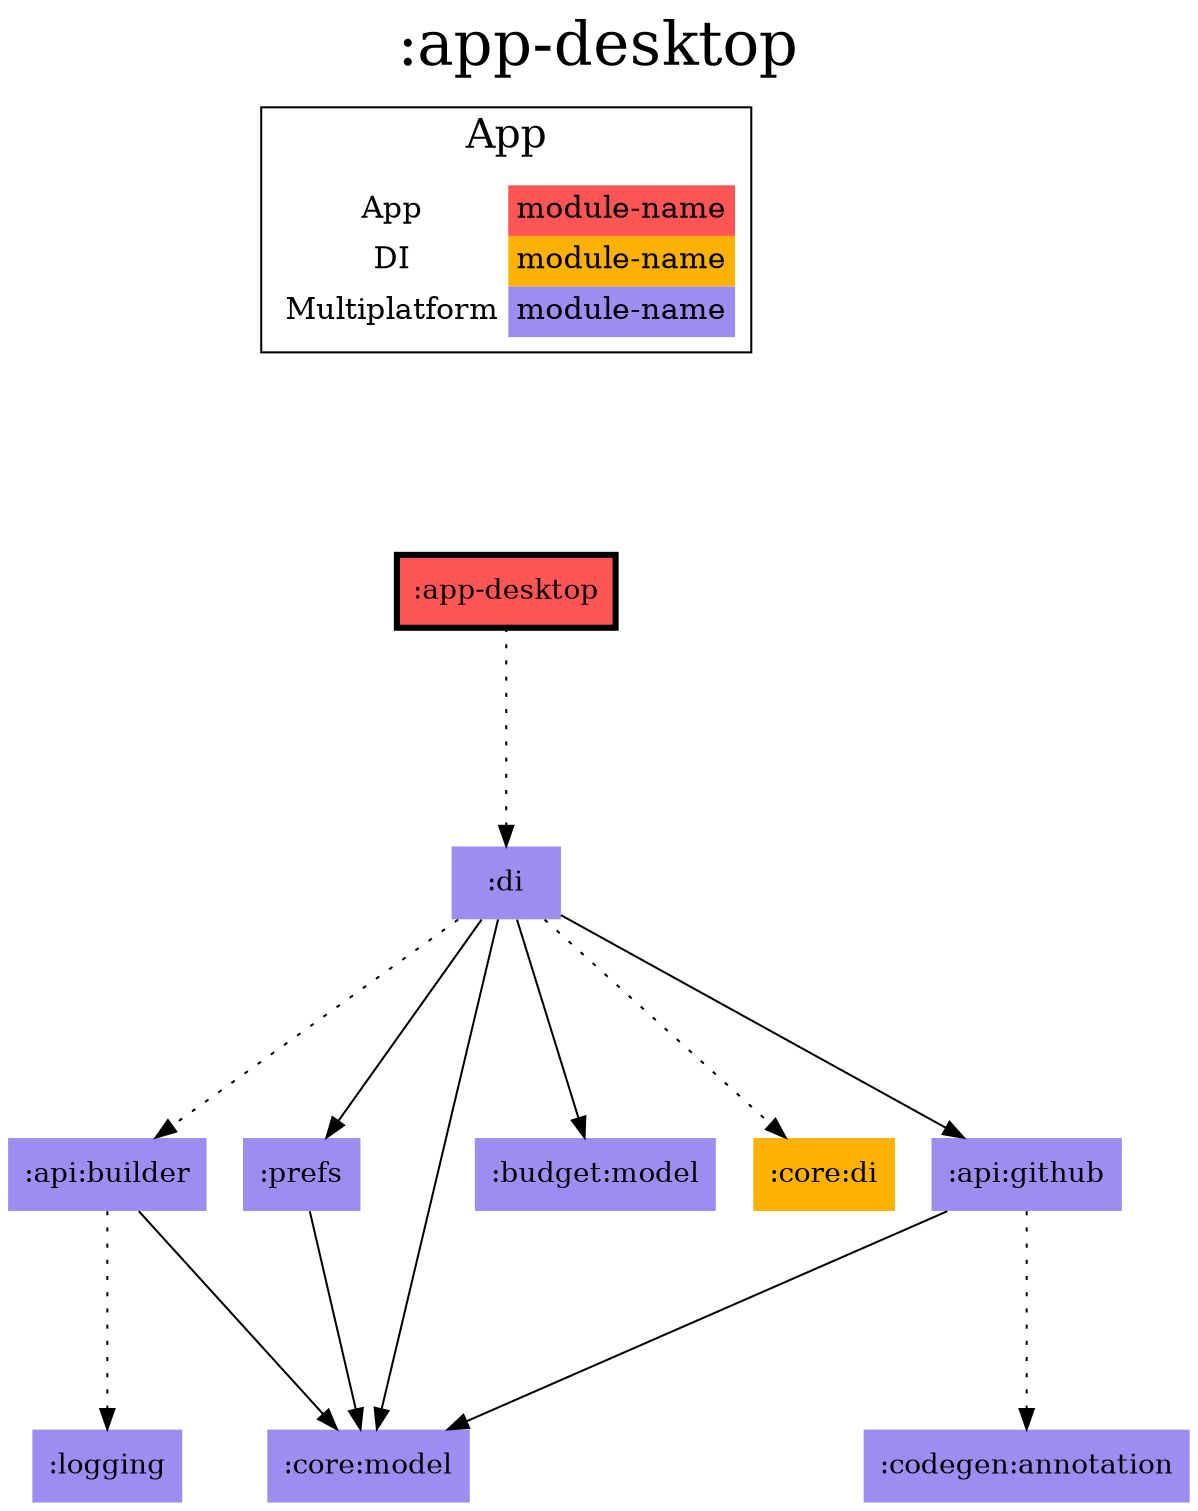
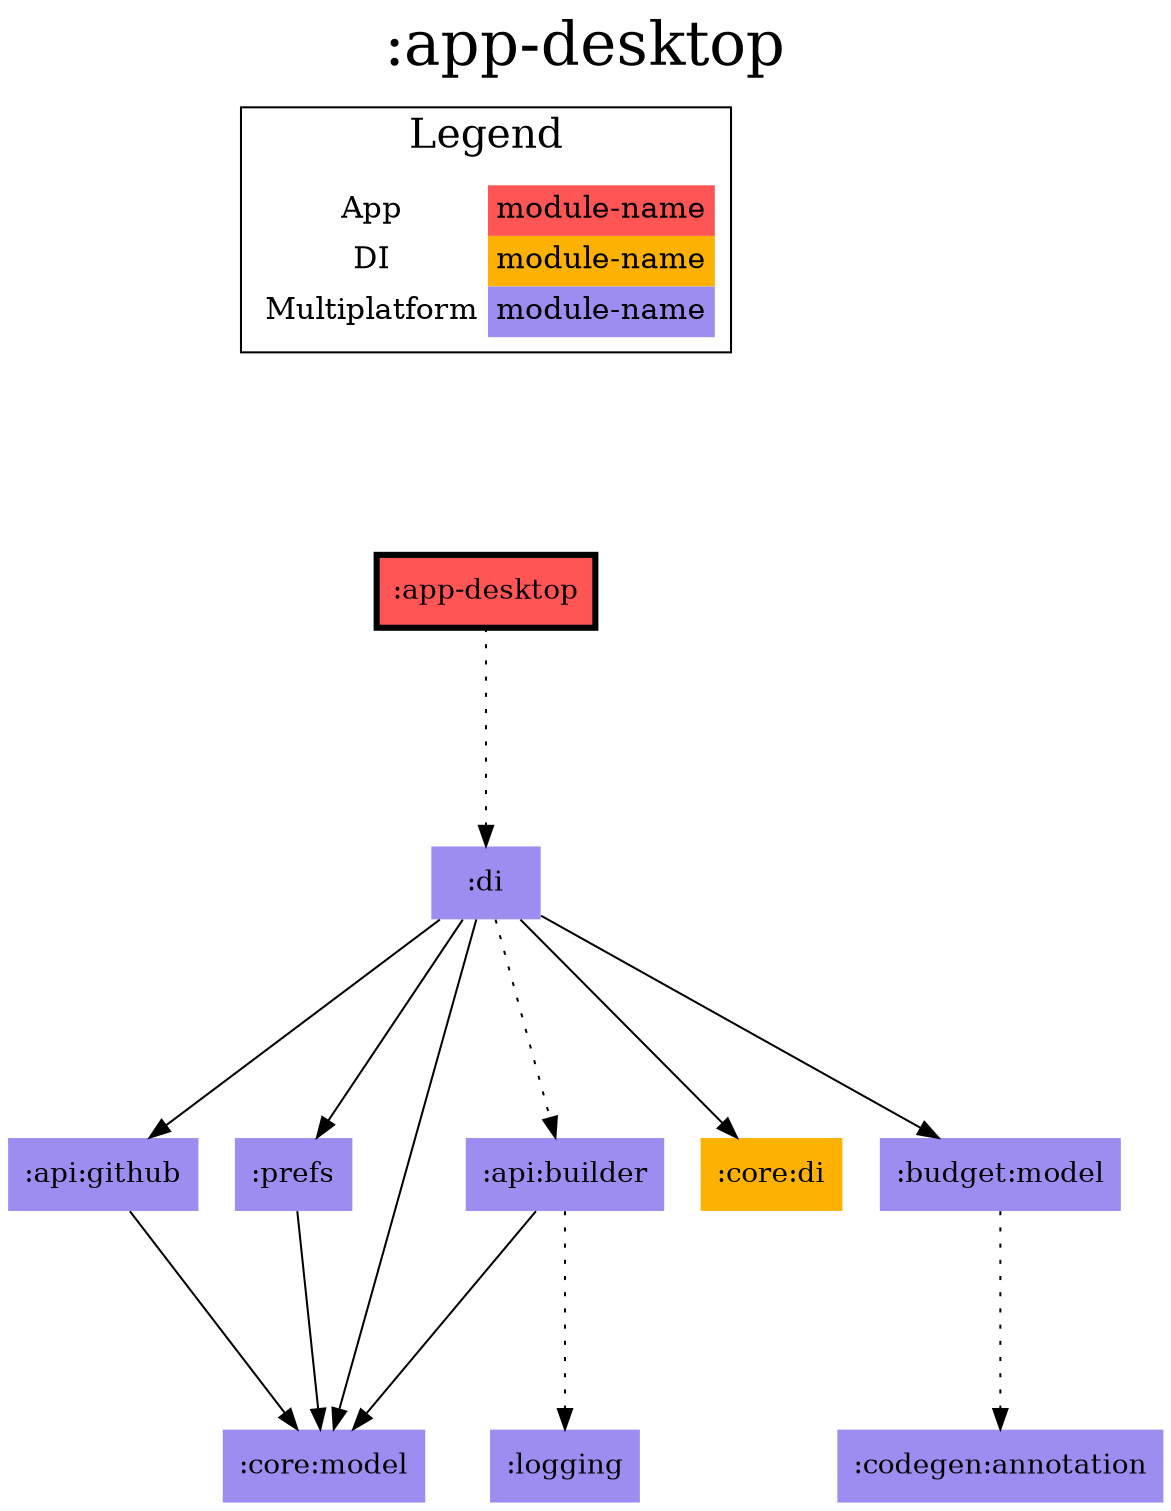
(506, 138) -> (486, 138)
(657, 1022) -> (621, 1021)
(1027, 1310) -> (1000, 1310)
